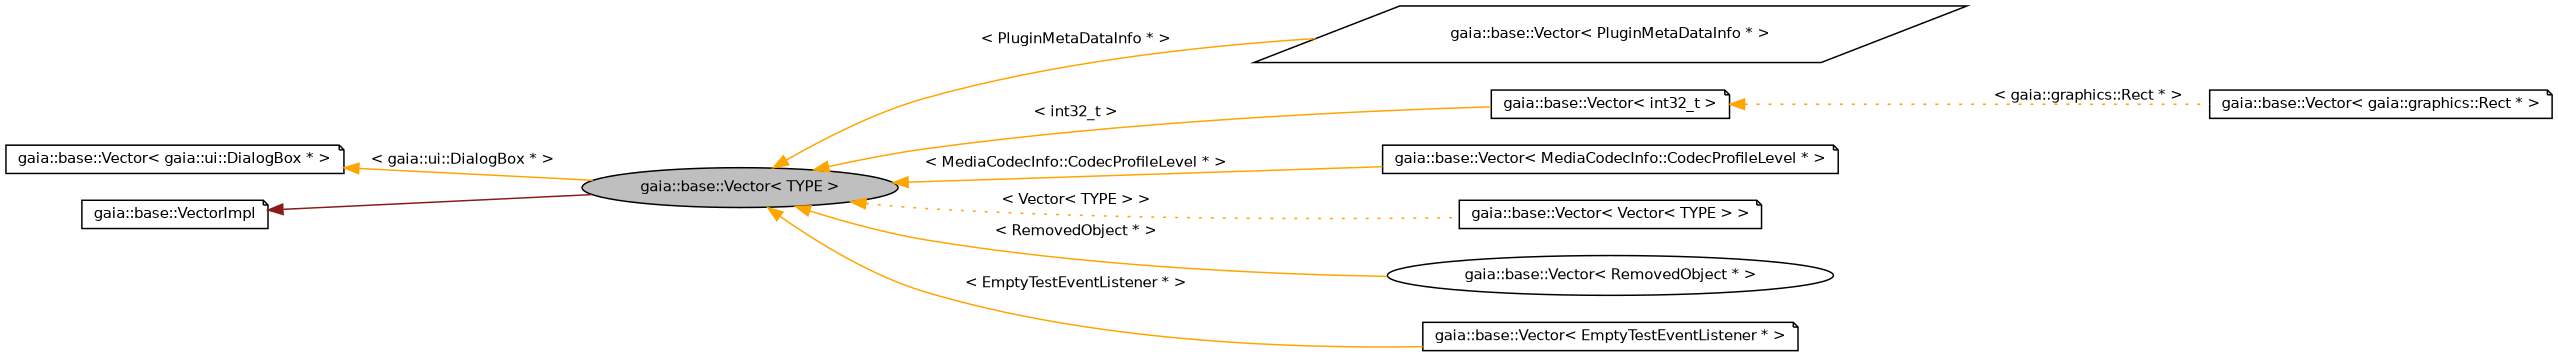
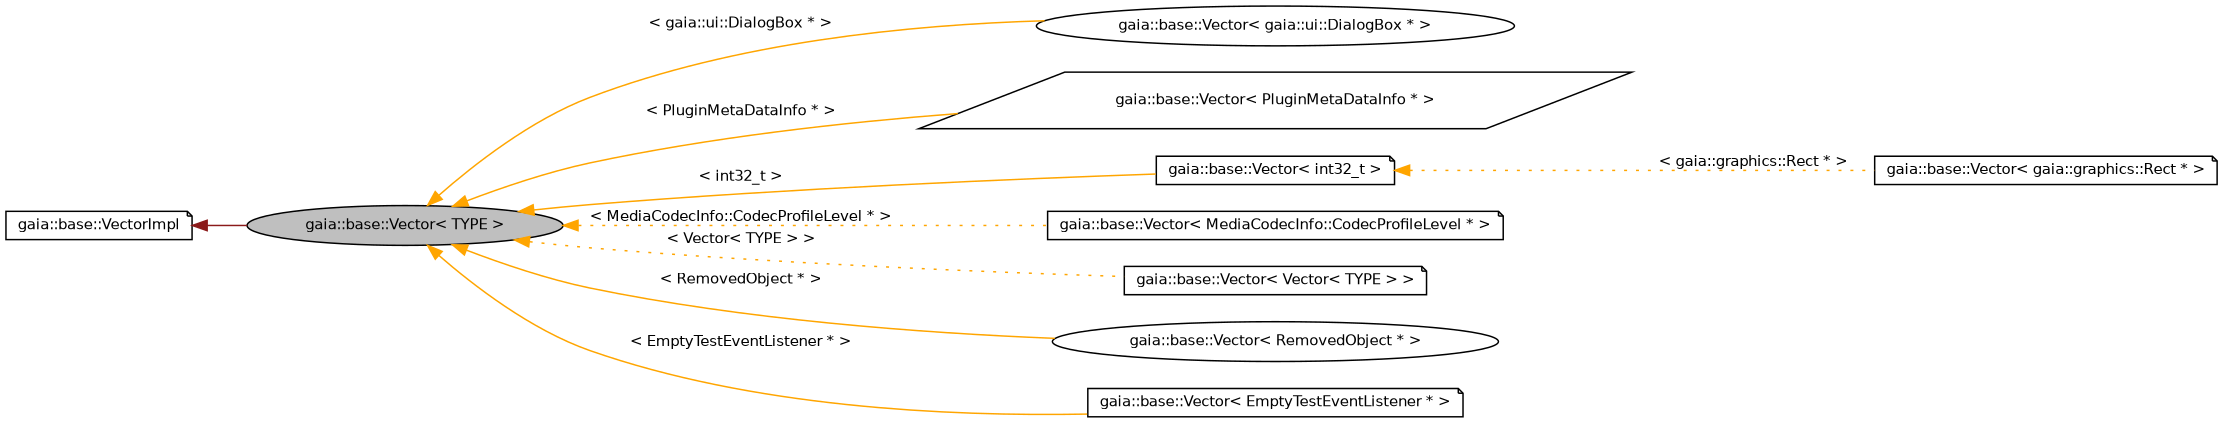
(175, 159) -> (1275, 26)
(476, 174) -> (725, 58)
(1145, 174) -> (813, 225)
